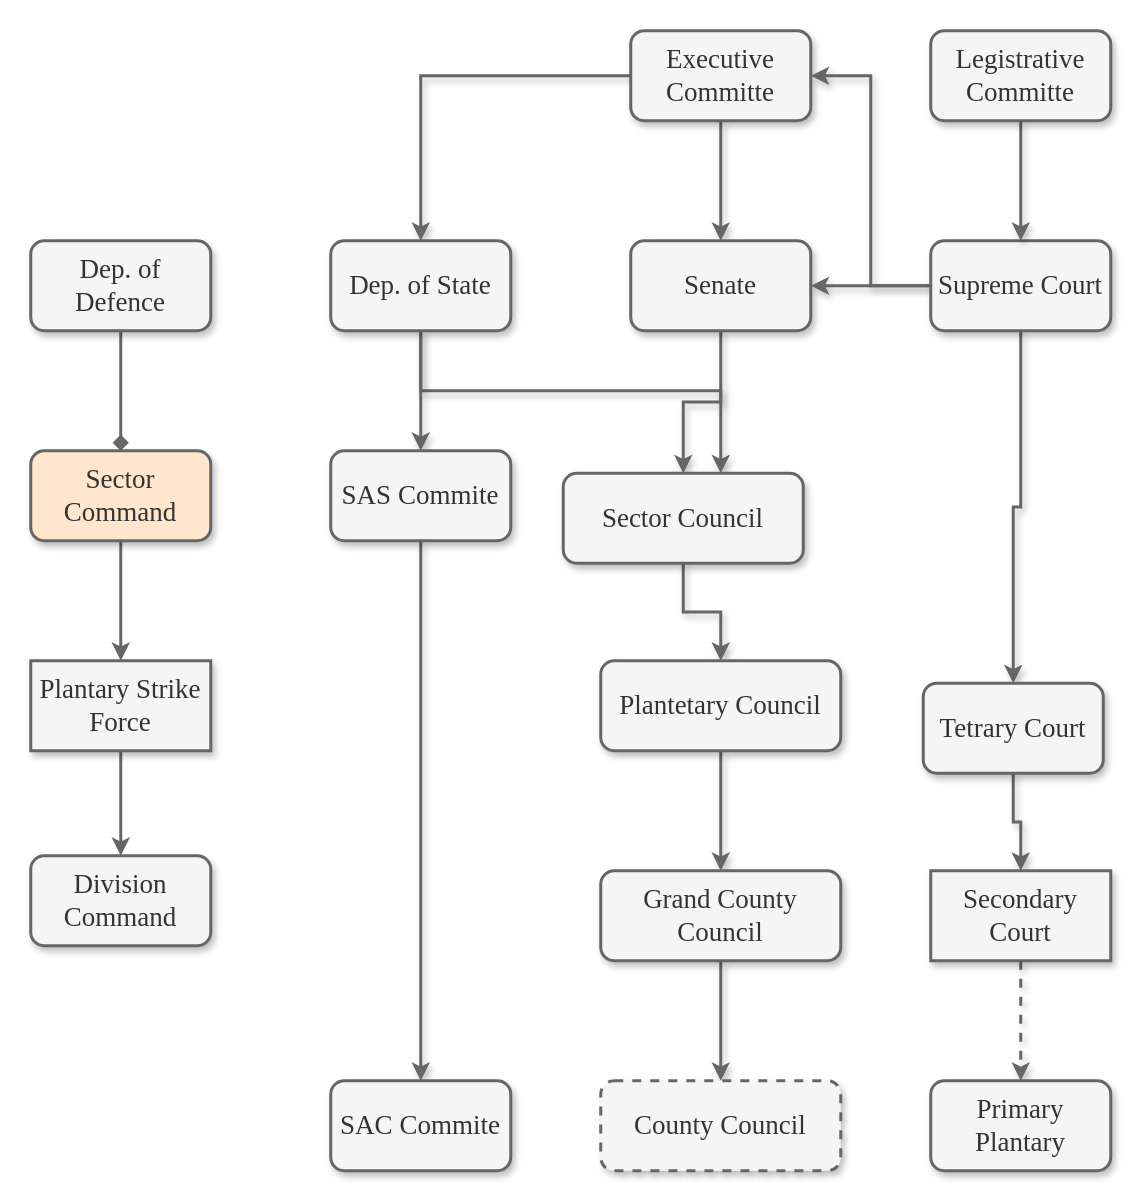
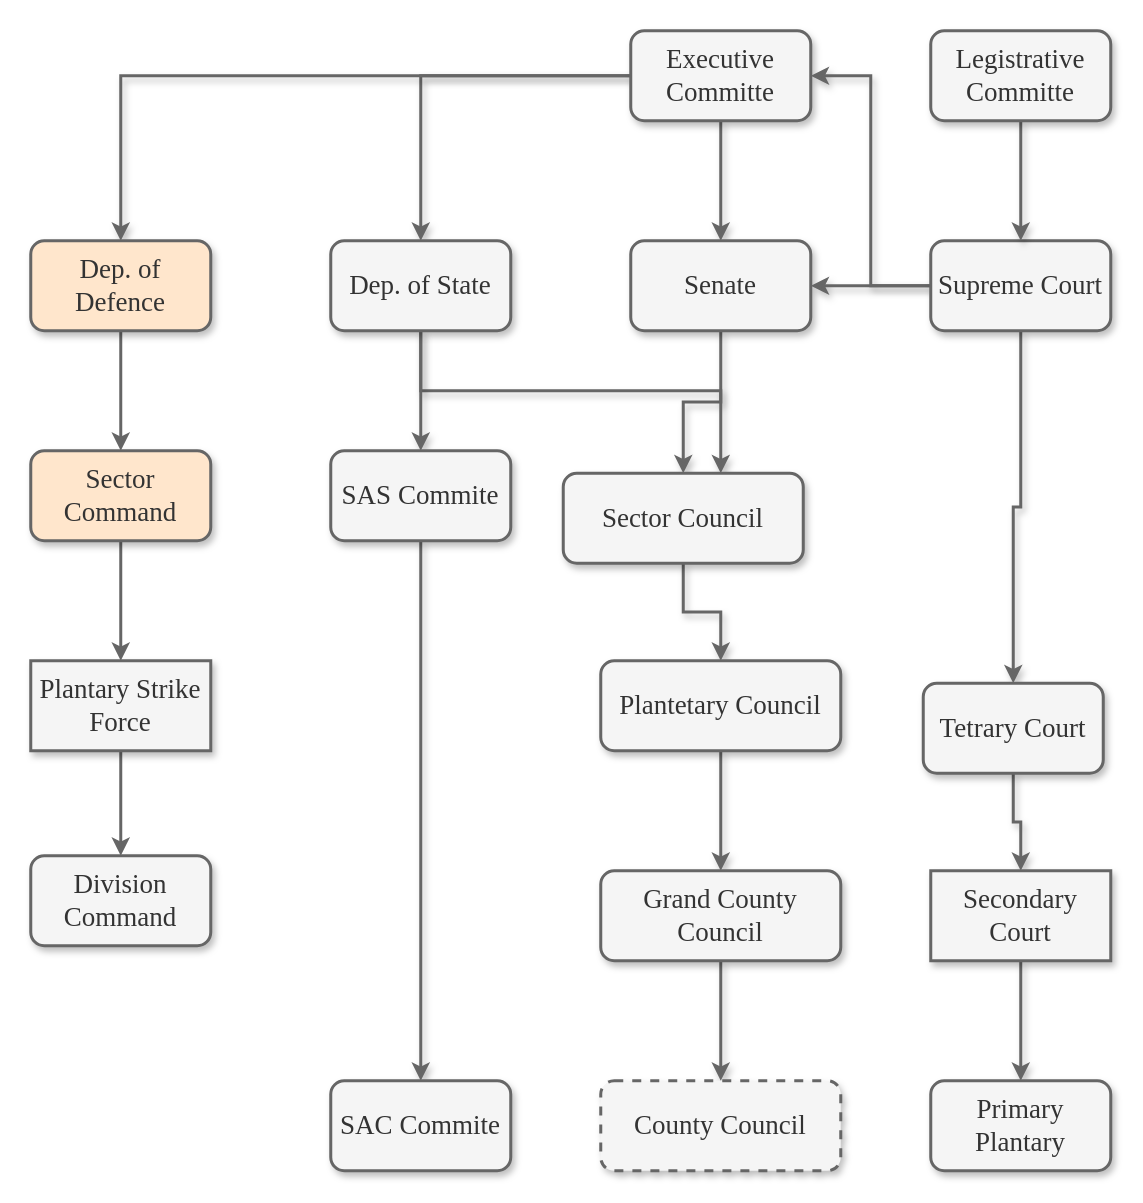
none -> (194, 76)
(121, 286) -> (121, 286)
(121, 435) -> (121, 435)
(1021, 1016) -> (1021, 1016)
